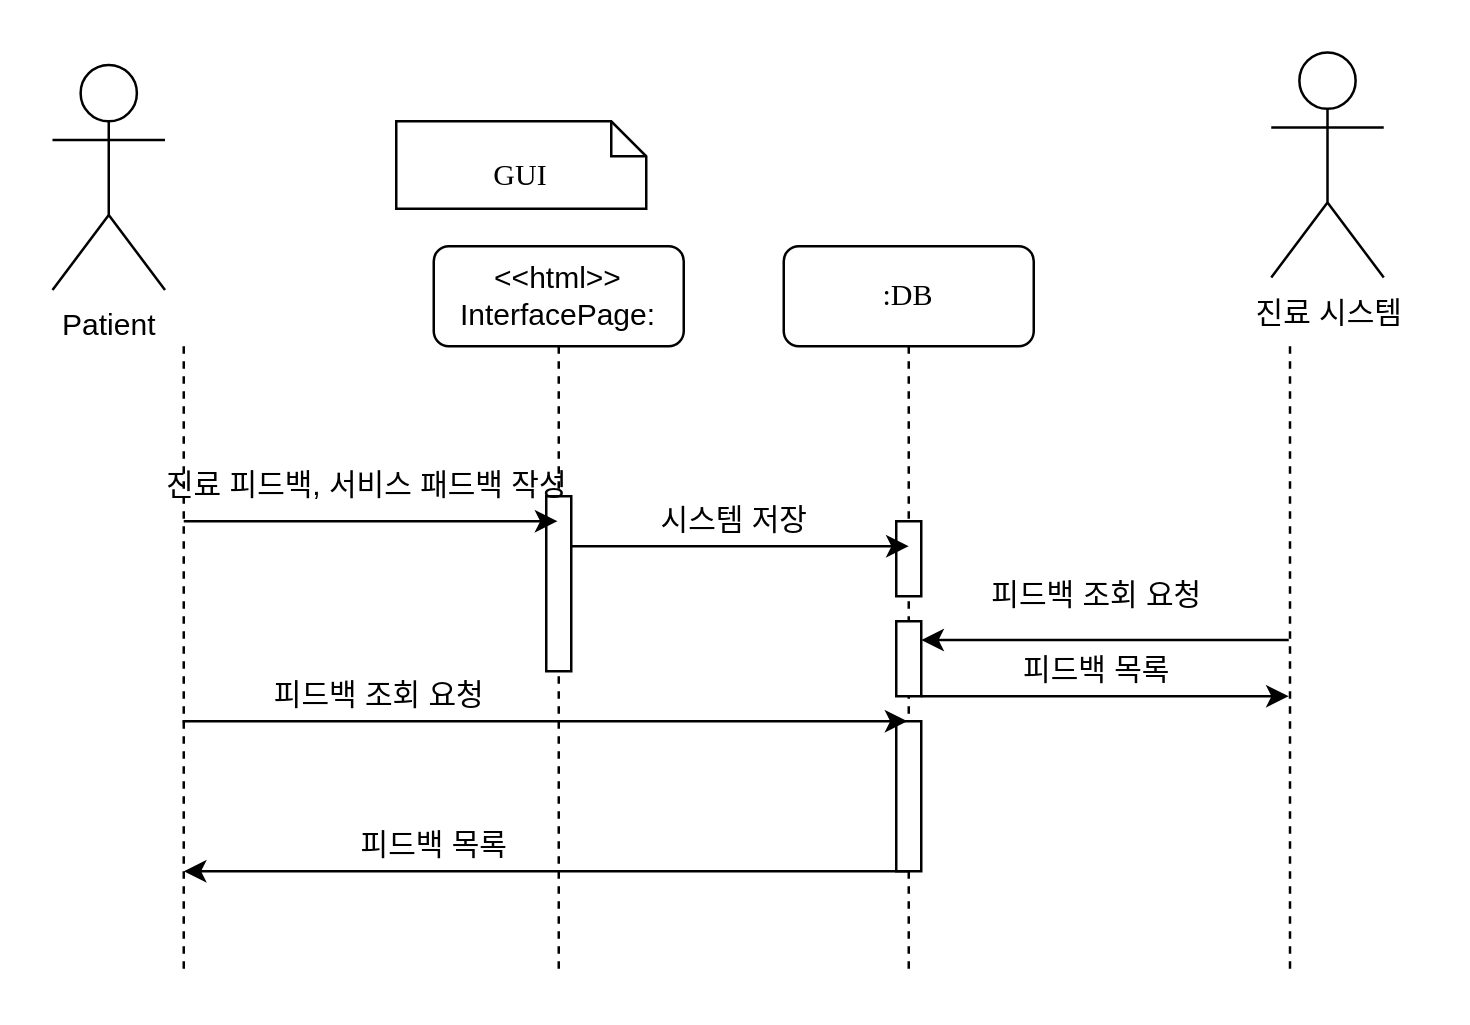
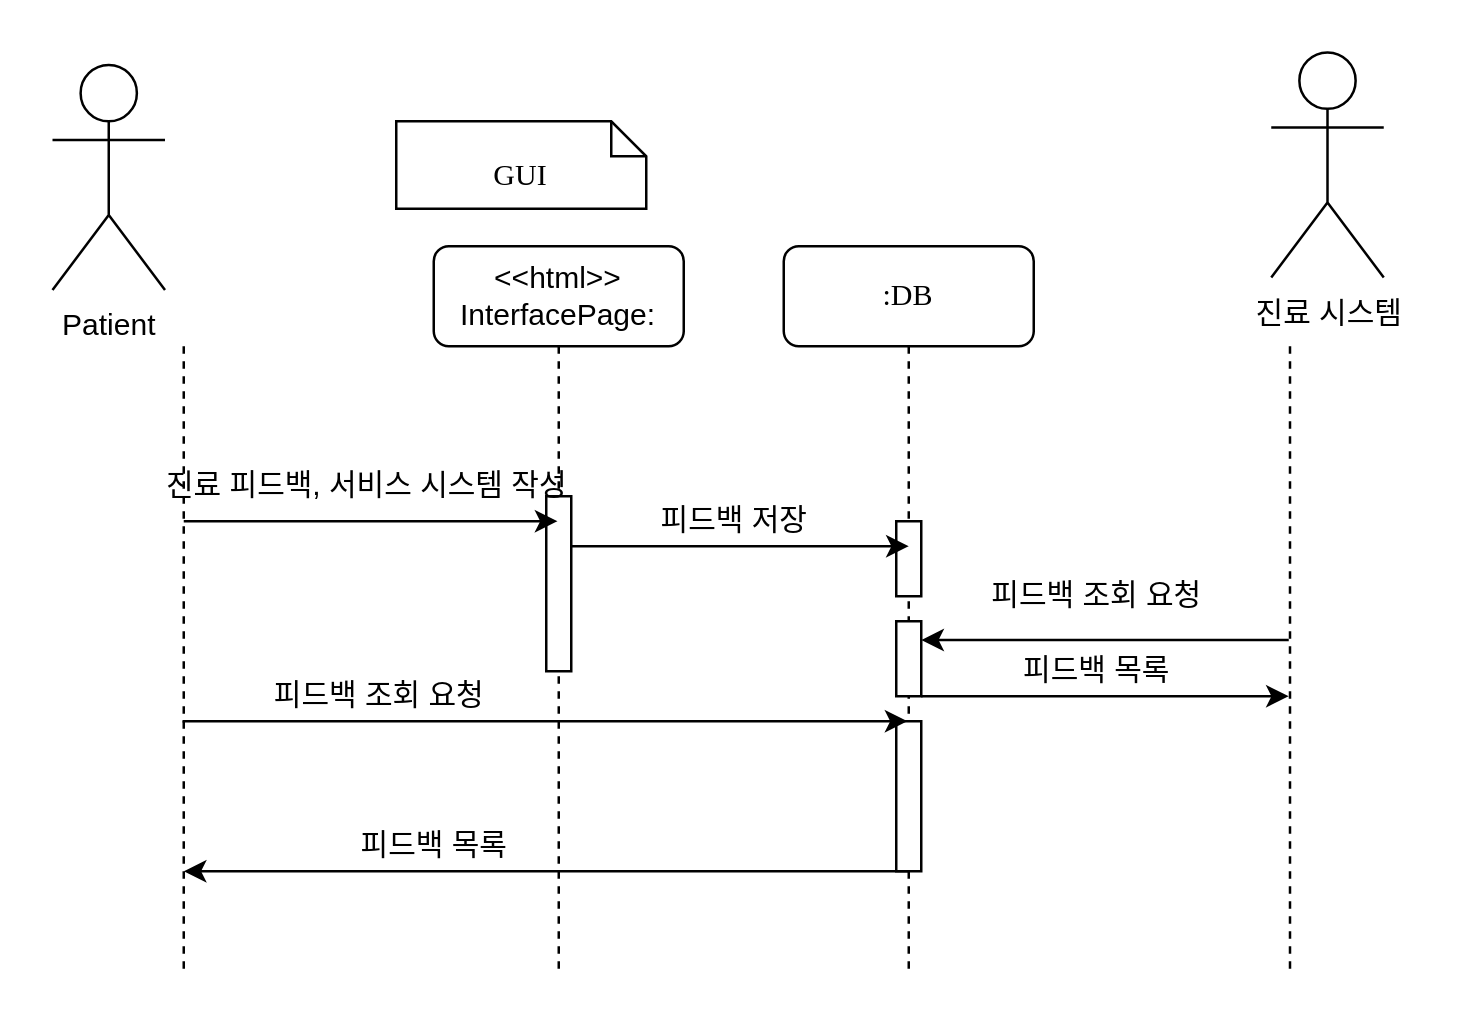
(368, 486) -> (368, 486)
(735, 521) -> (735, 521)
